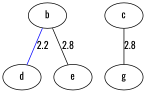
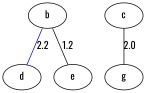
(68, 46) -> (68, 46)
(130, 46) -> (130, 46)
